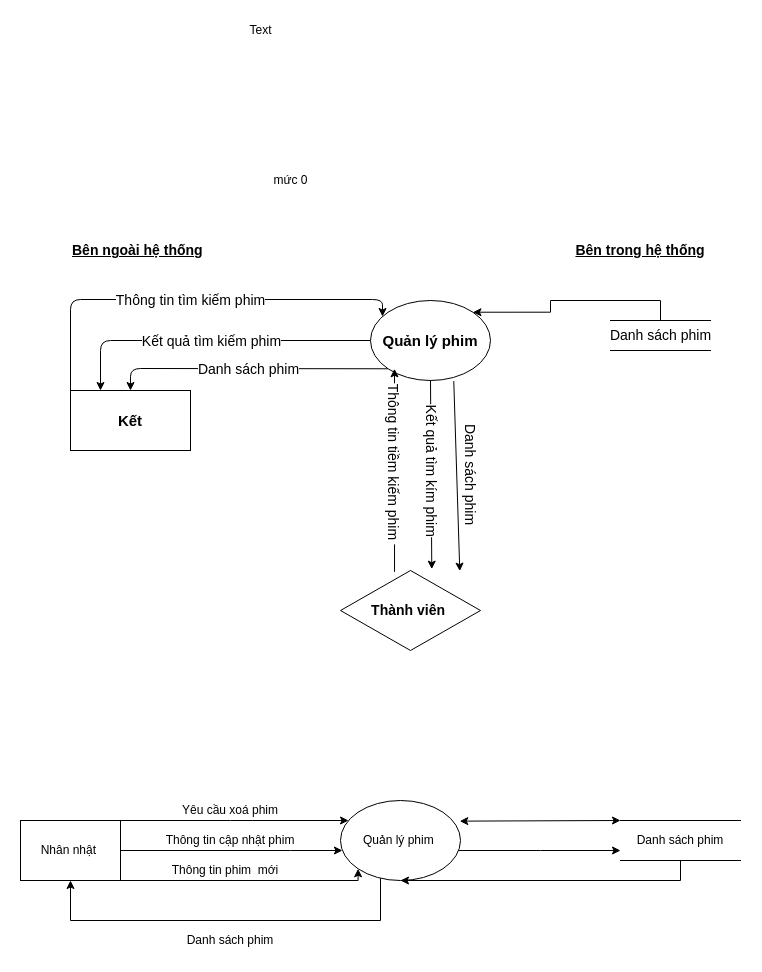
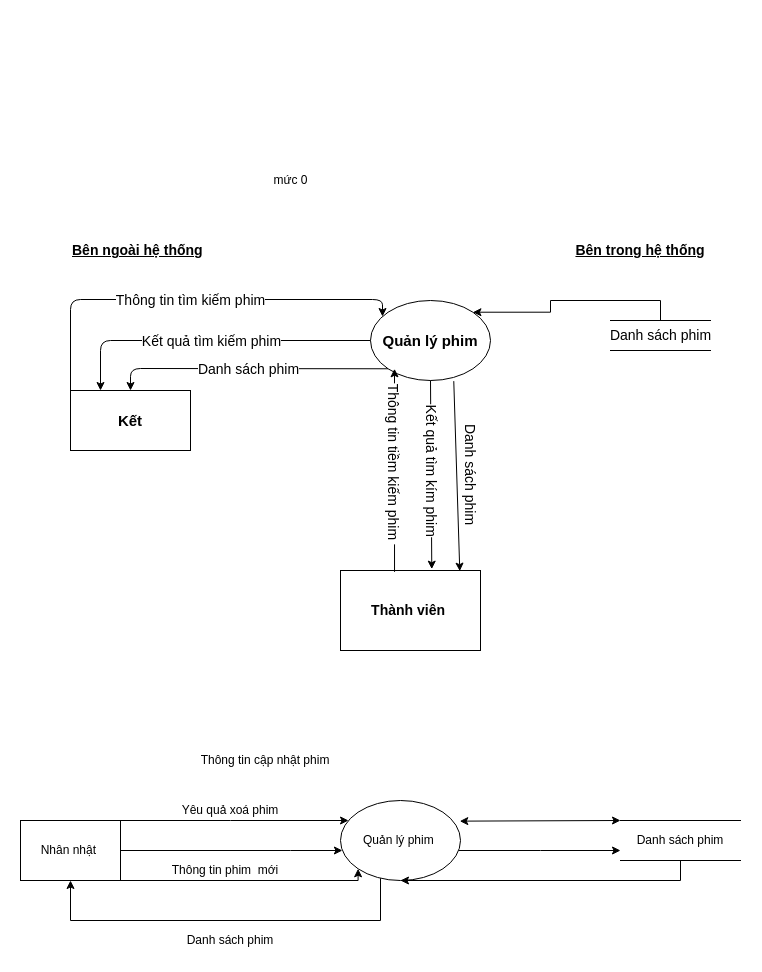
(261, 31) -> none
(411, 611) -> (411, 611)
(231, 811) -> (231, 811)
(231, 841) -> (266, 761)
